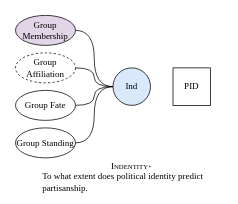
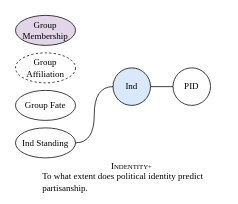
(94, 53) -> none
(89, 70) -> none
none -> (162, 87)
(192, 87) -> (192, 87)
(91, 102) -> none
(45, 143) -> (45, 143)
